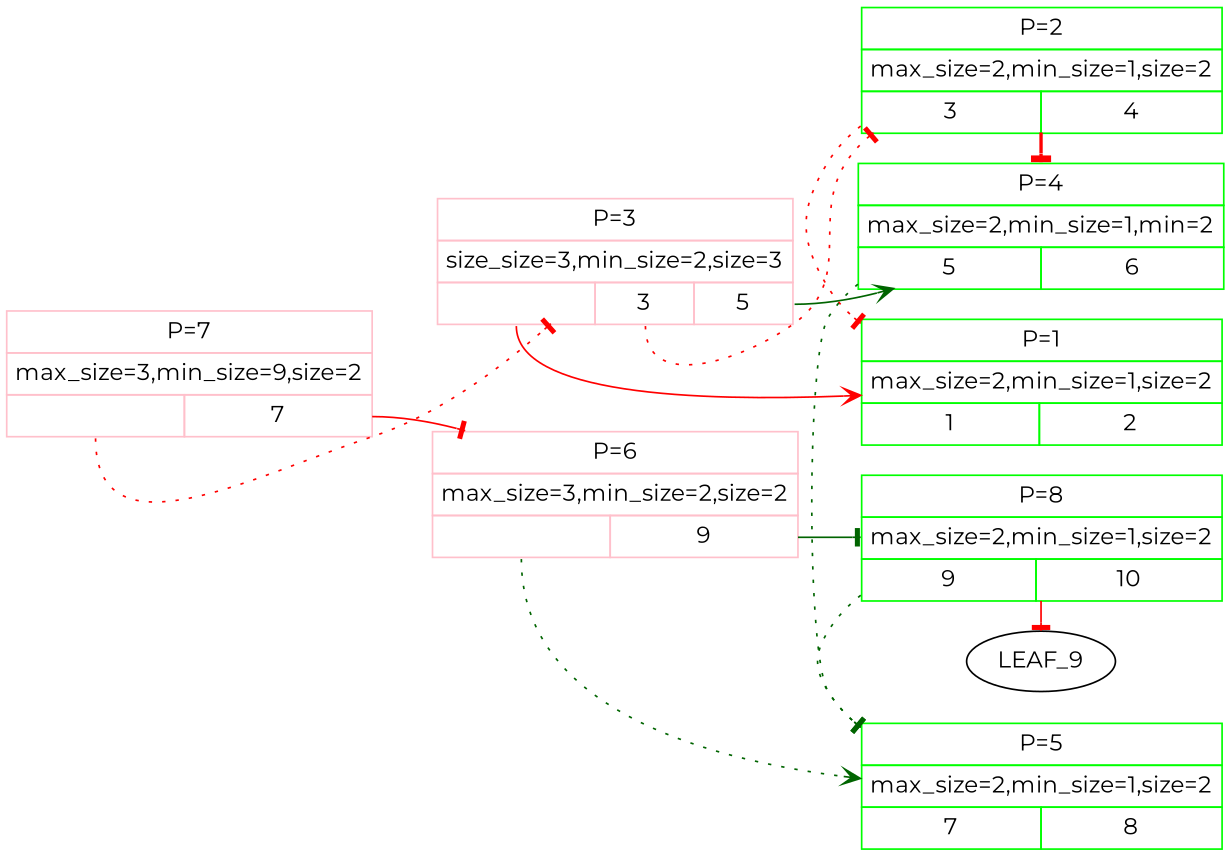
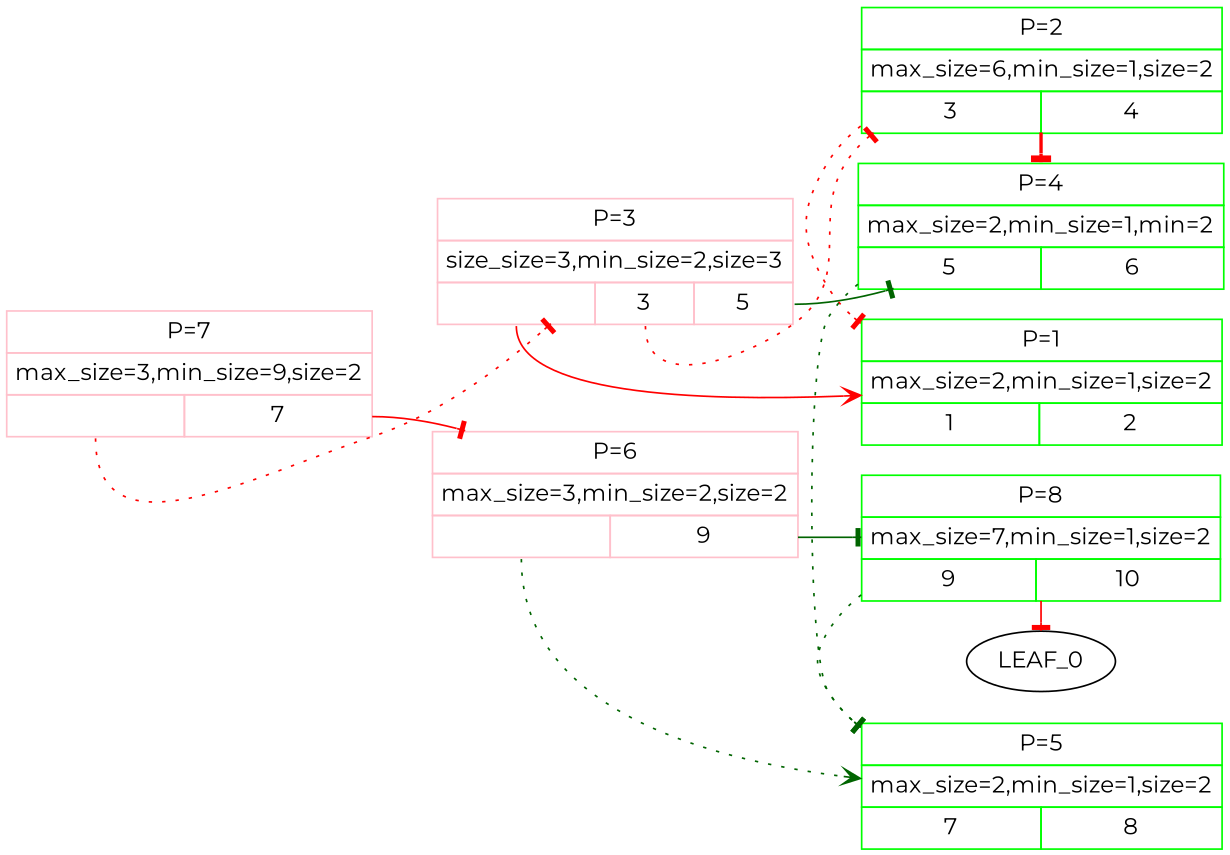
(1042, 70) -> (1042, 70)
(836, 301) -> (858, 297)
(1042, 537) -> (1041, 537)
(1041, 661) -> (1041, 661)
